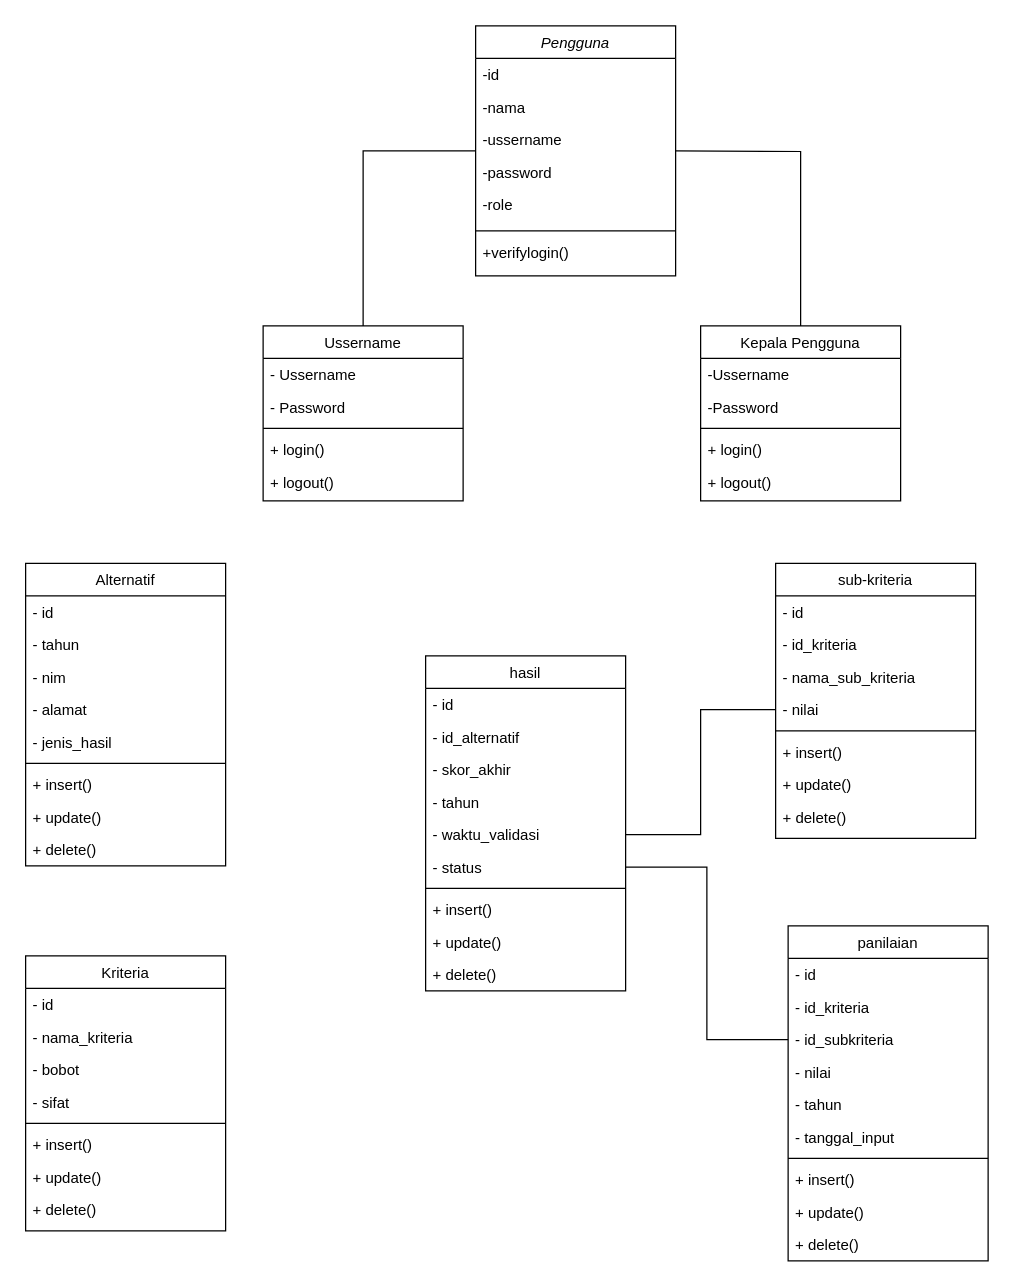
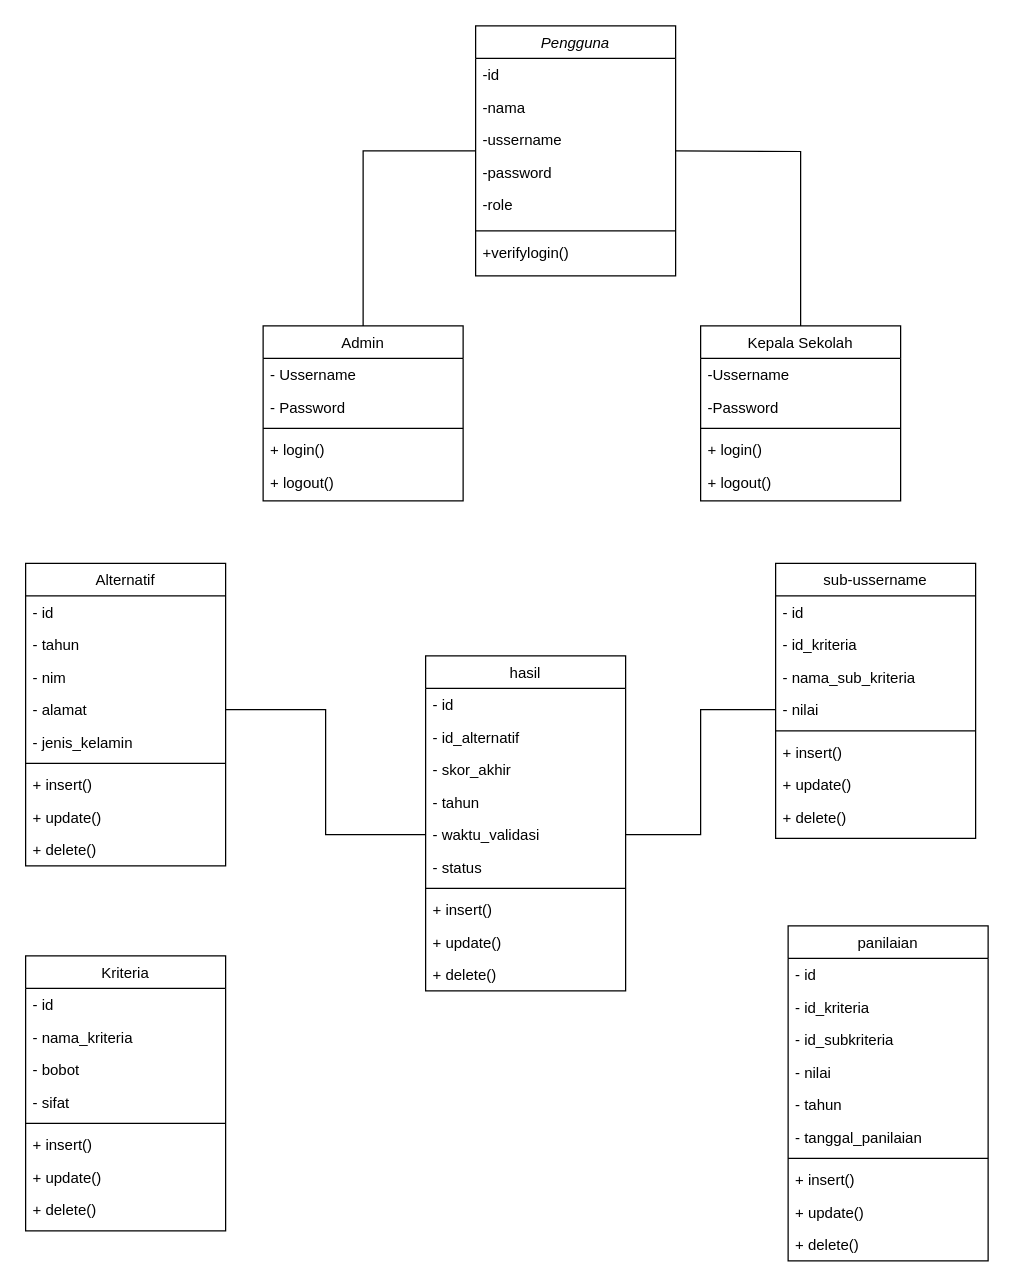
(363, 343) -> (363, 343)
(800, 343) -> (800, 343)
(875, 580) -> (875, 580)
(79, 743) -> (88, 743)
none -> (326, 770)
(707, 953) -> none
(852, 1138) -> (865, 1138)
